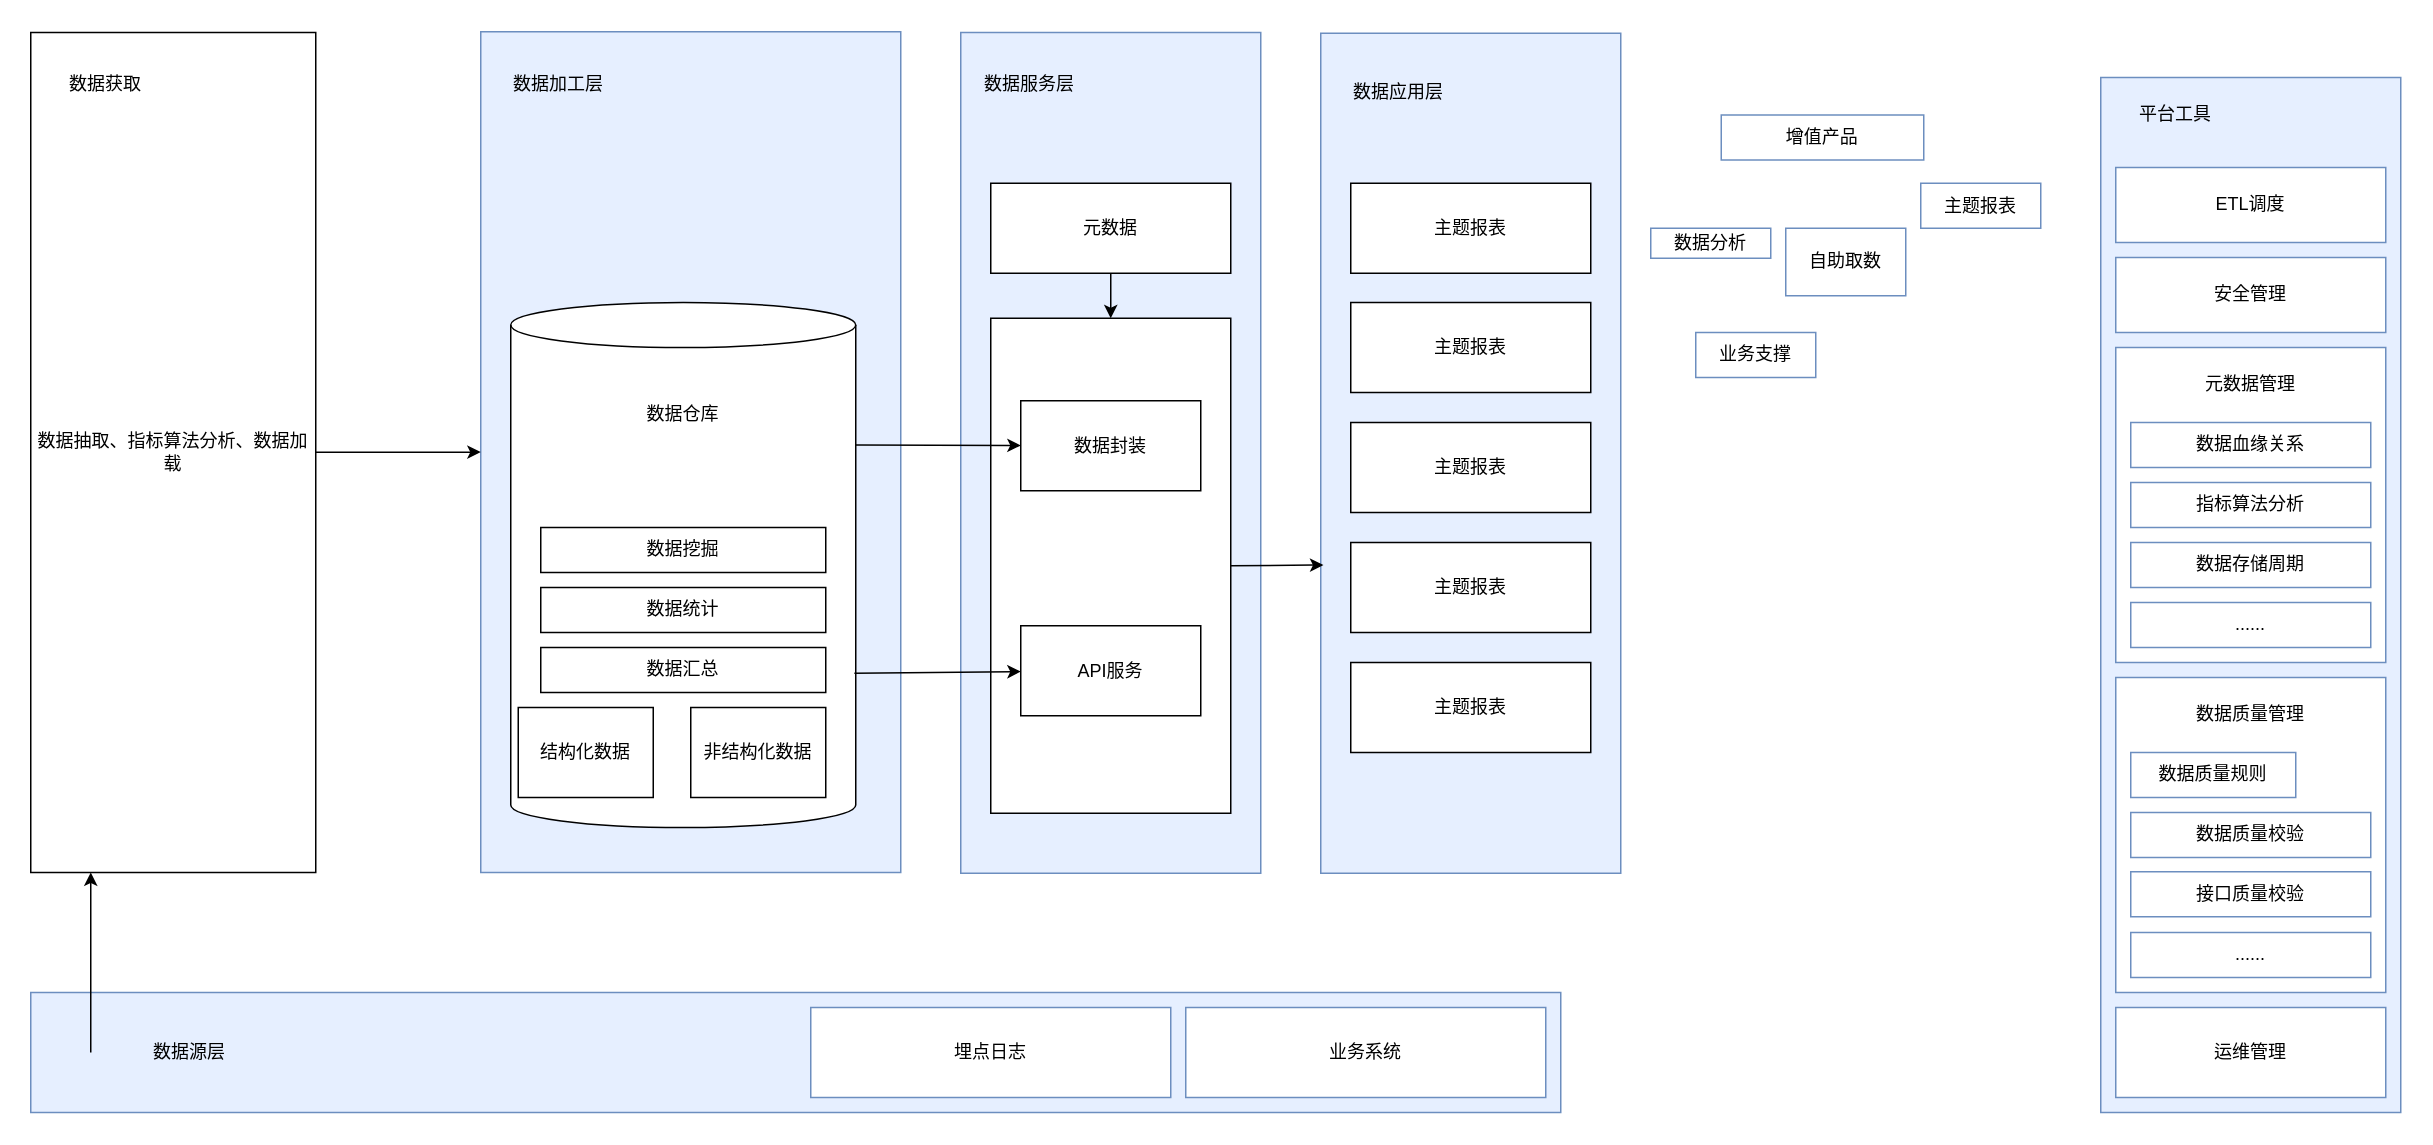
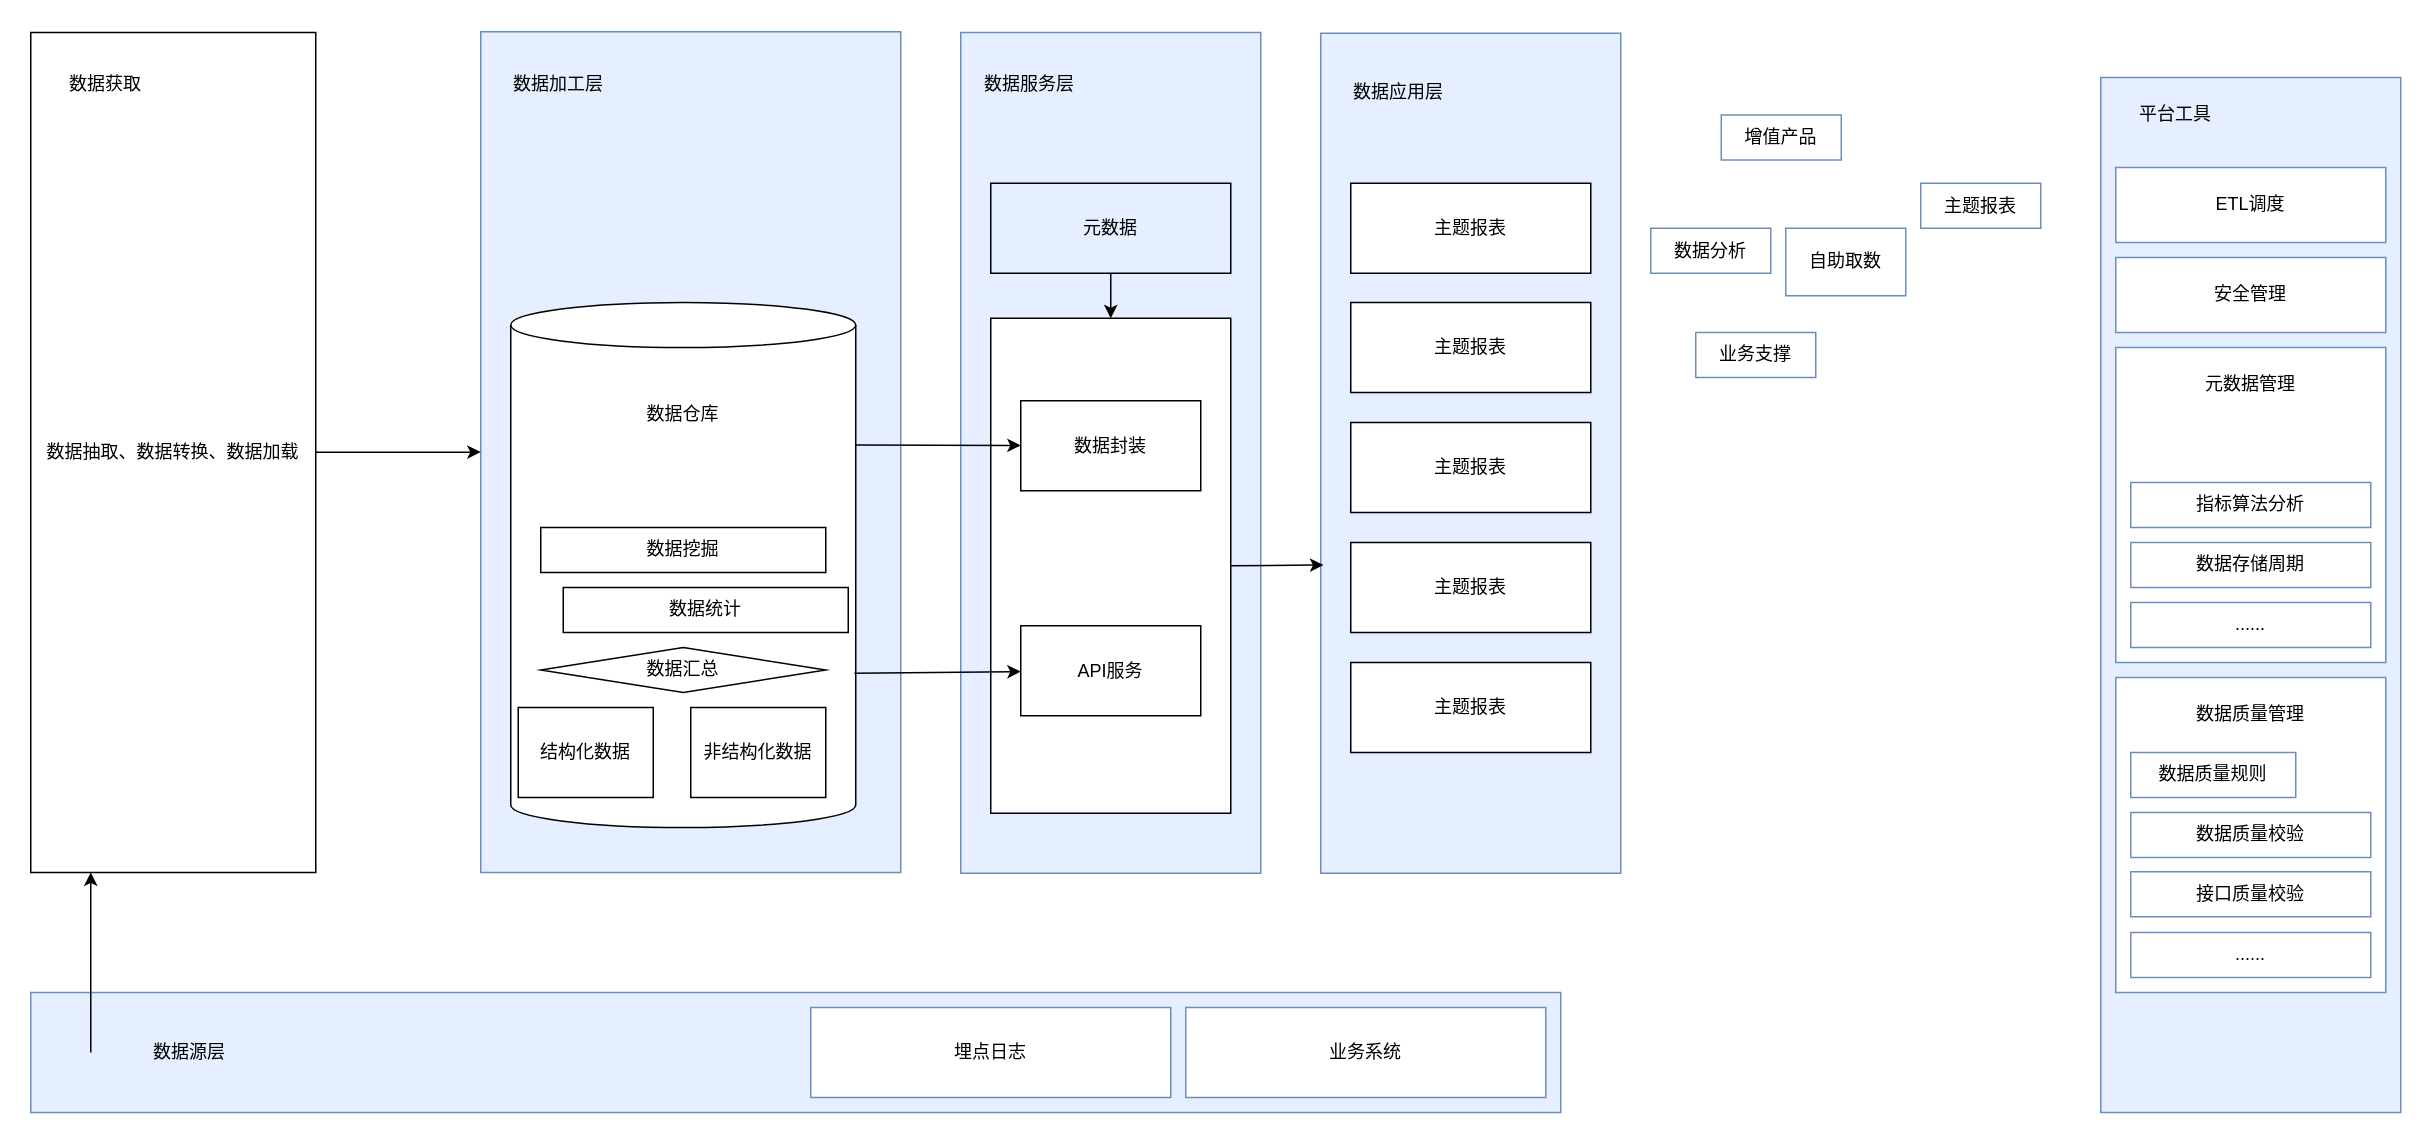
(1823, 137) -> (1781, 137)
(1111, 228) -> (1111, 228)
(1711, 243) -> (1711, 251)
(2251, 445) -> none
(173, 452) -> (173, 452)
(683, 610) -> (706, 610)
(683, 670) -> (683, 670)
(2251, 1052) -> none
